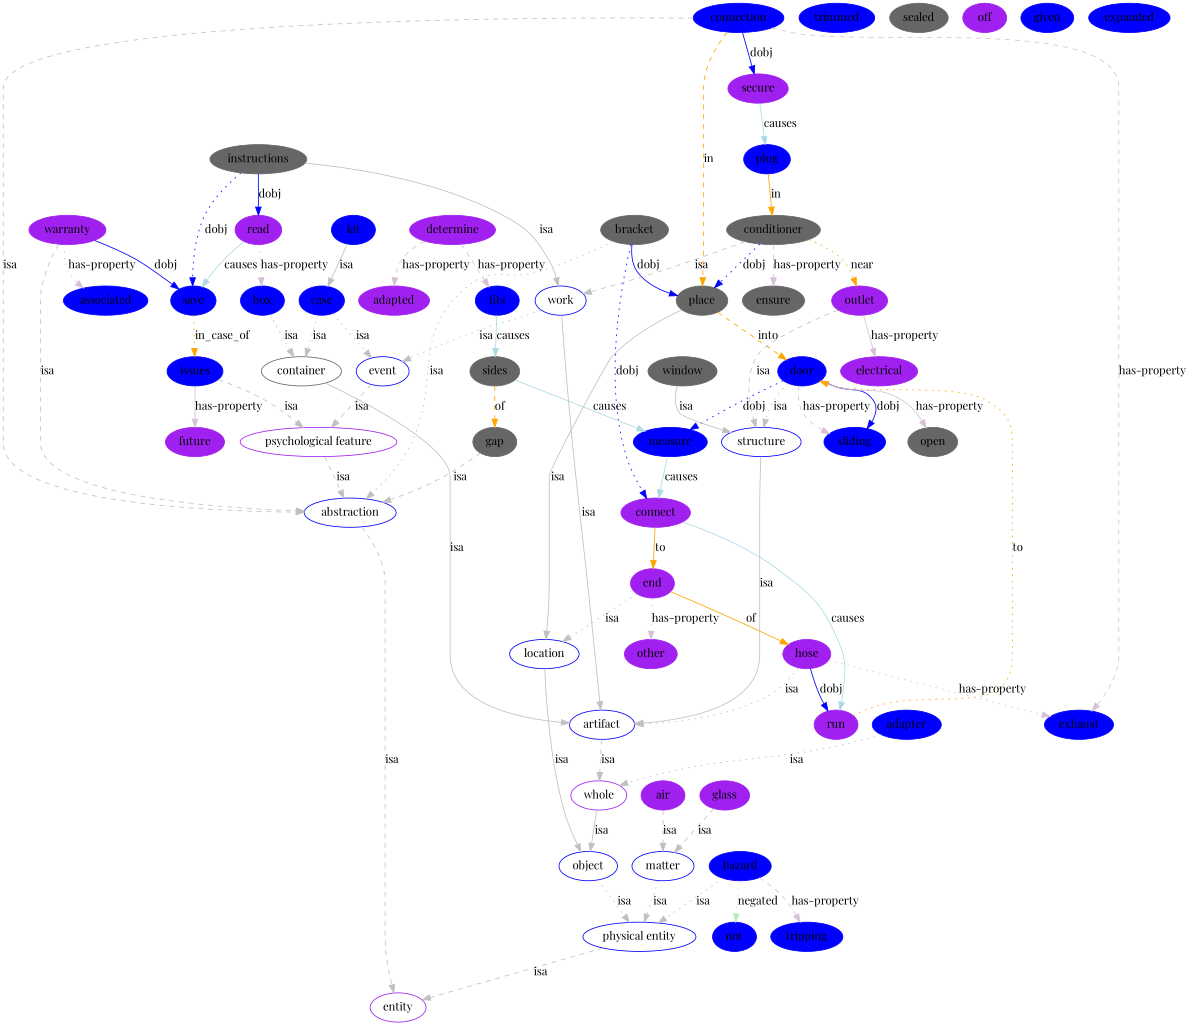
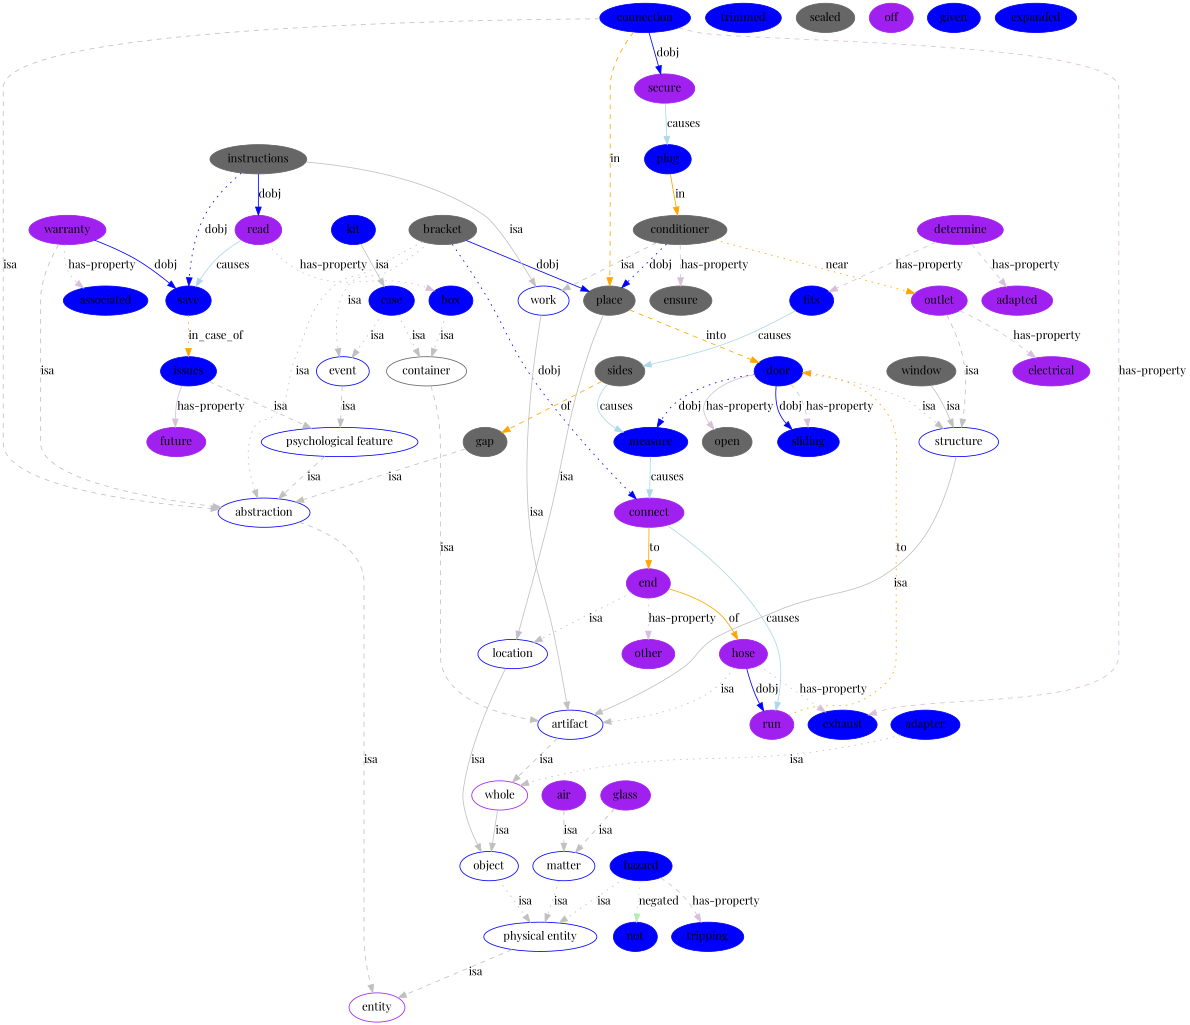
(474, 332) -> (371, 276)
(868, 332) -> (996, 330)
(318, 442) -> (340, 442)
(450, 557) -> (440, 580)
